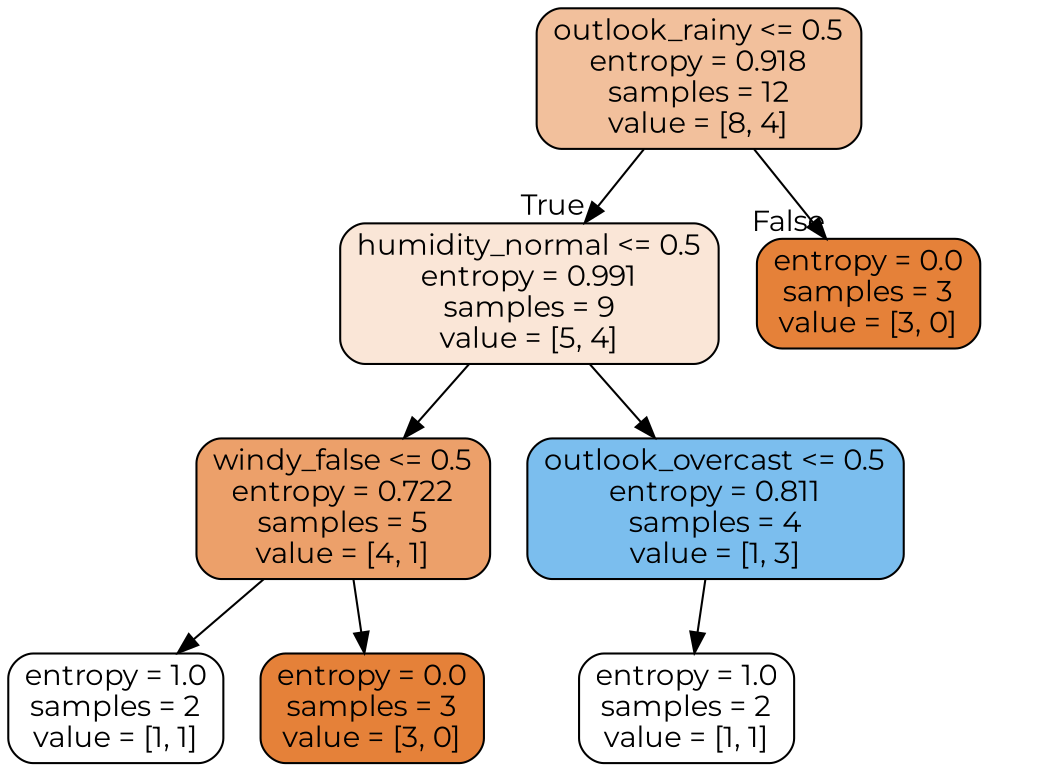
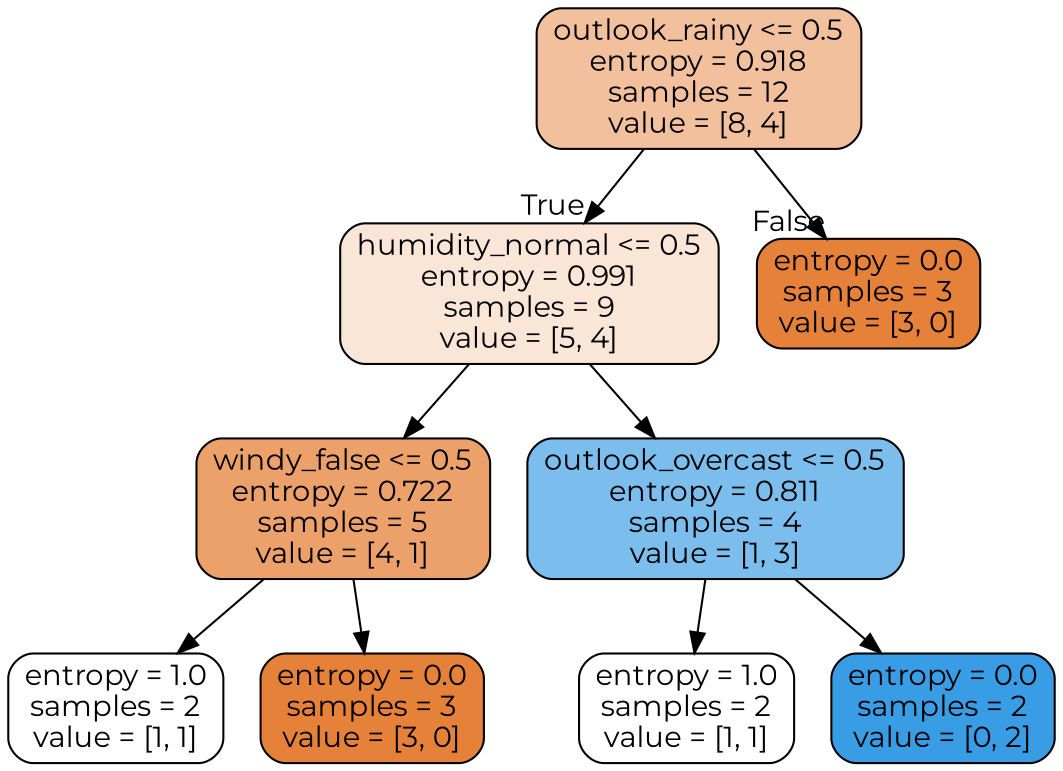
none -> (943, 708)
